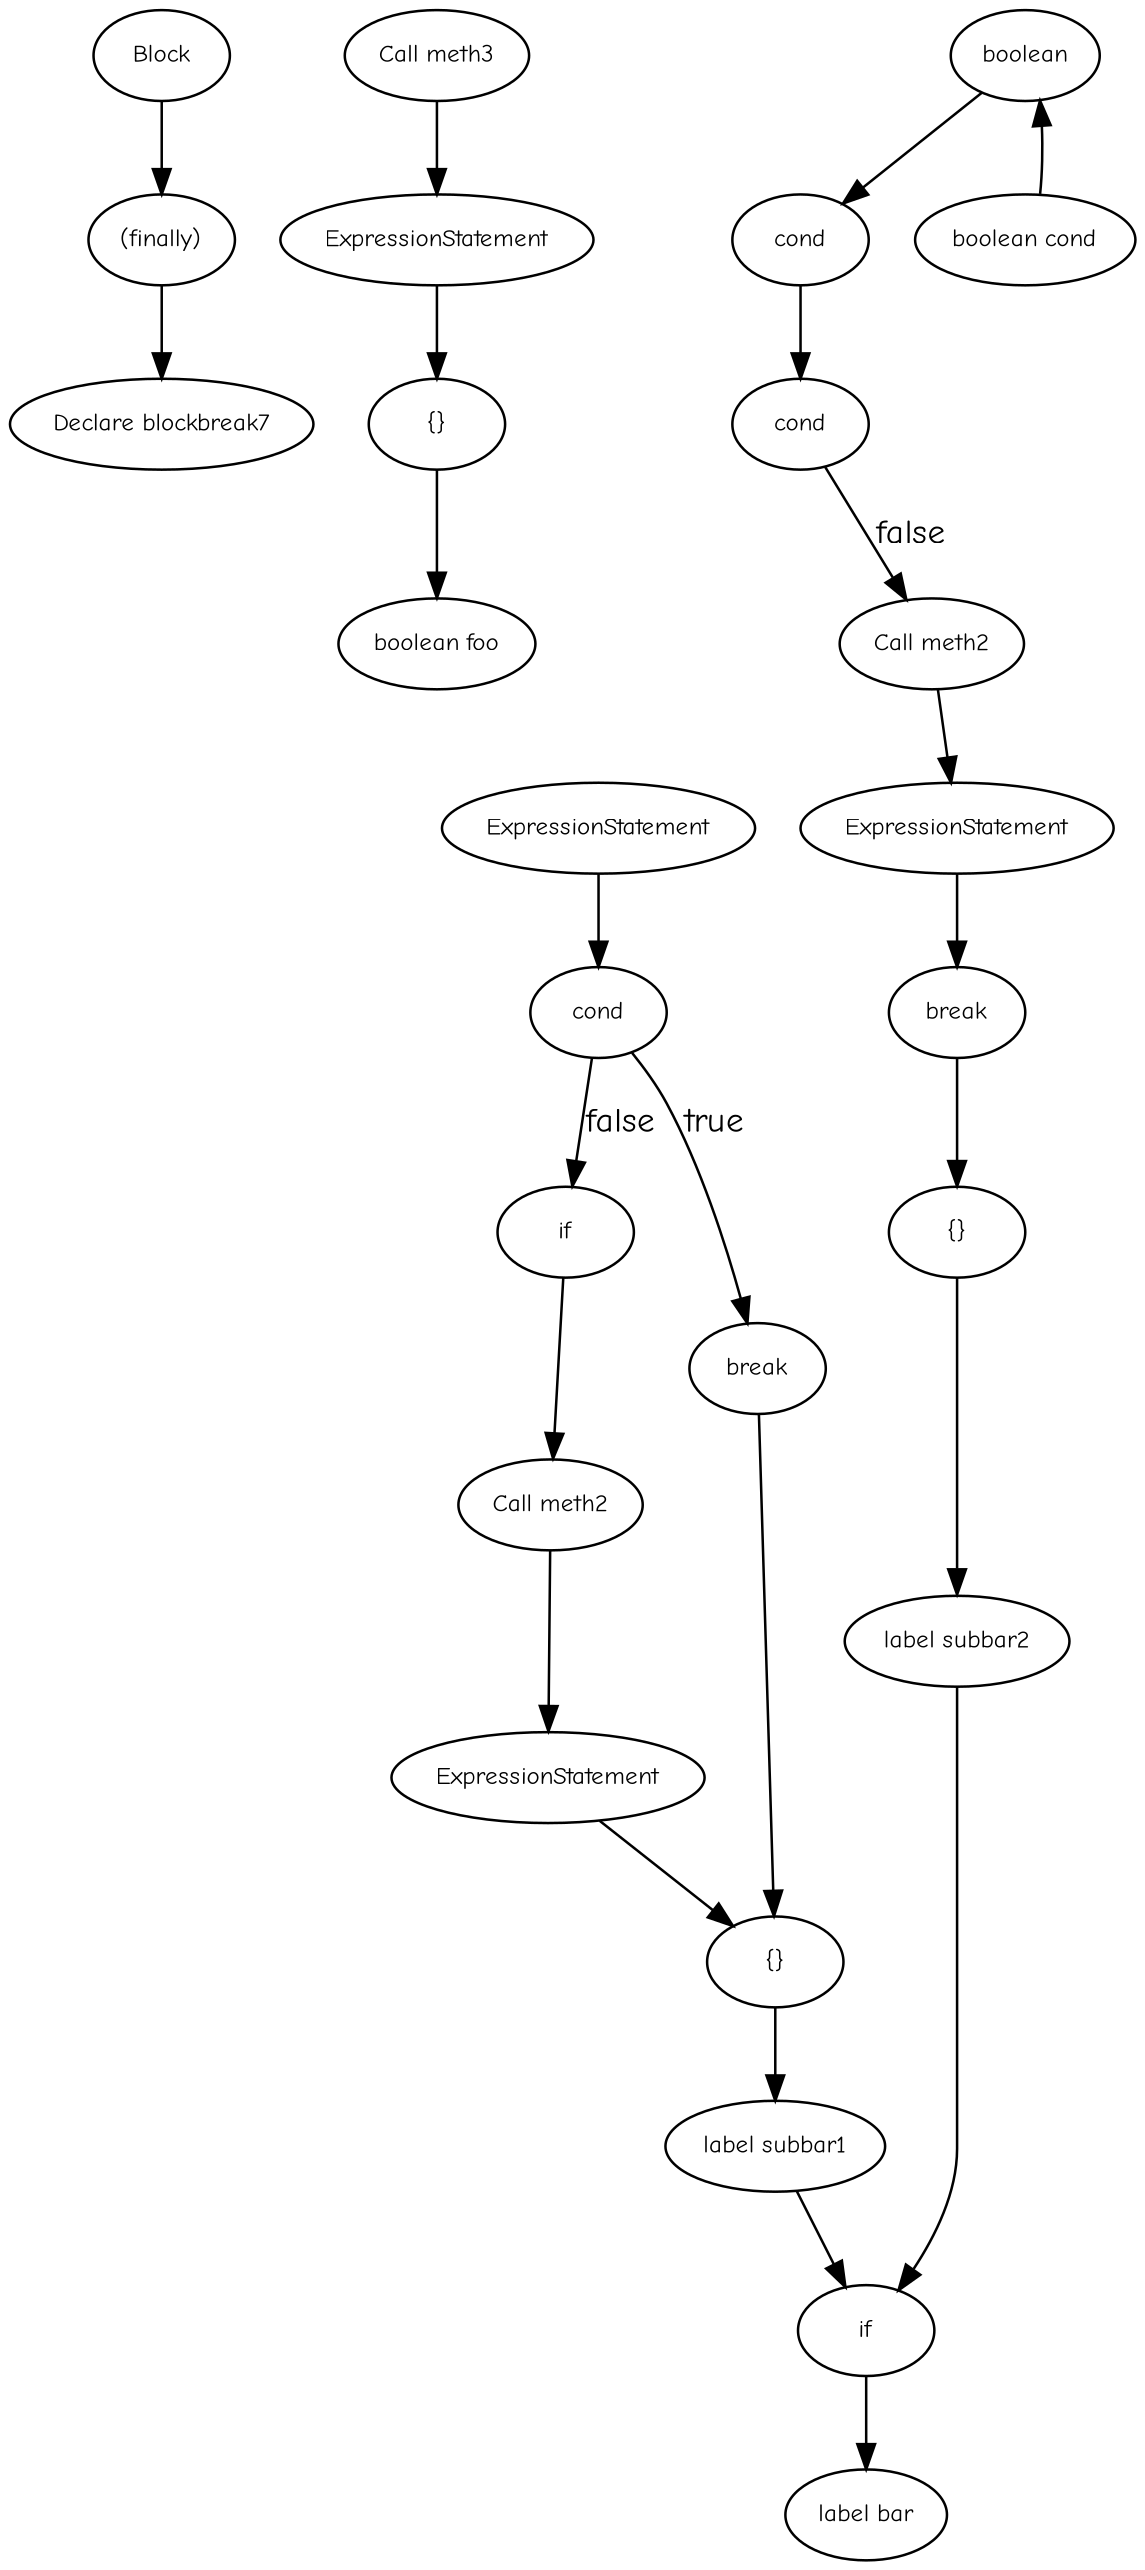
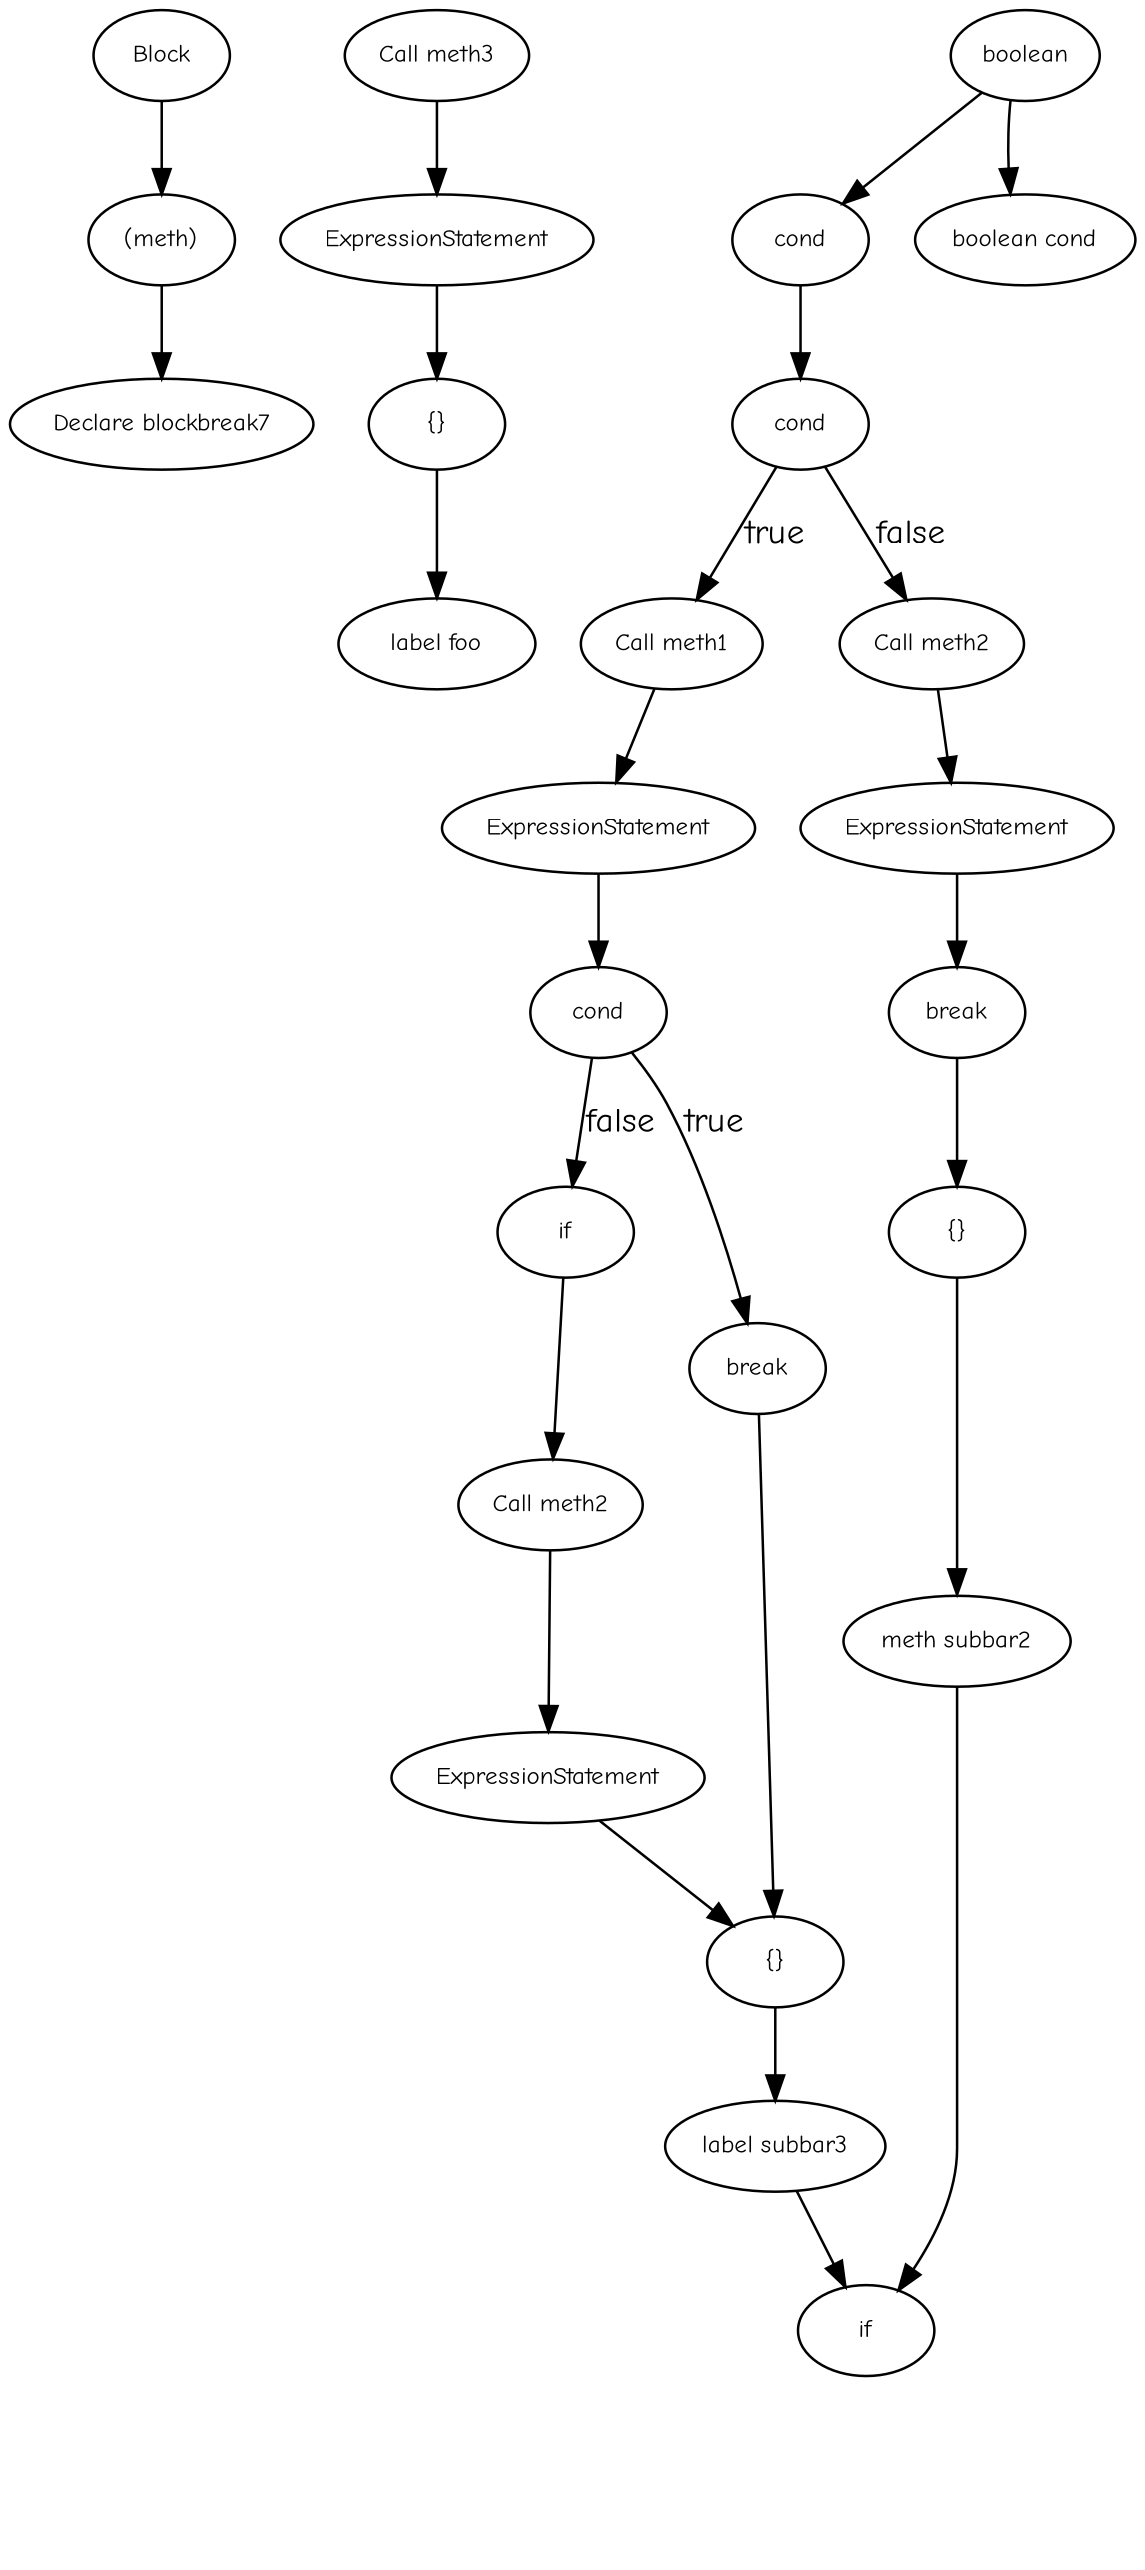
(1042, 160) -> (1008, 134)
(162, 240) -> (162, 240)
(437, 644) -> (437, 644)
none -> (672, 644)
(957, 1641) -> (957, 1641)
(775, 2146) -> (775, 2146)
(866, 2515) -> none
